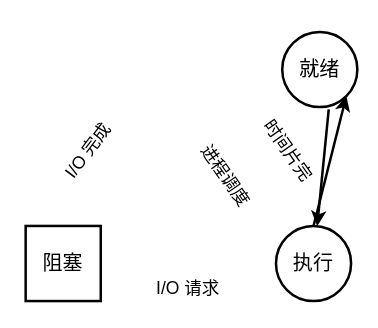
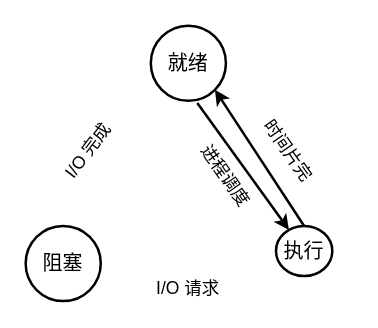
(319, 69) -> (188, 63)
(63, 263) -> (63, 263)
(313, 263) -> (304, 251)
